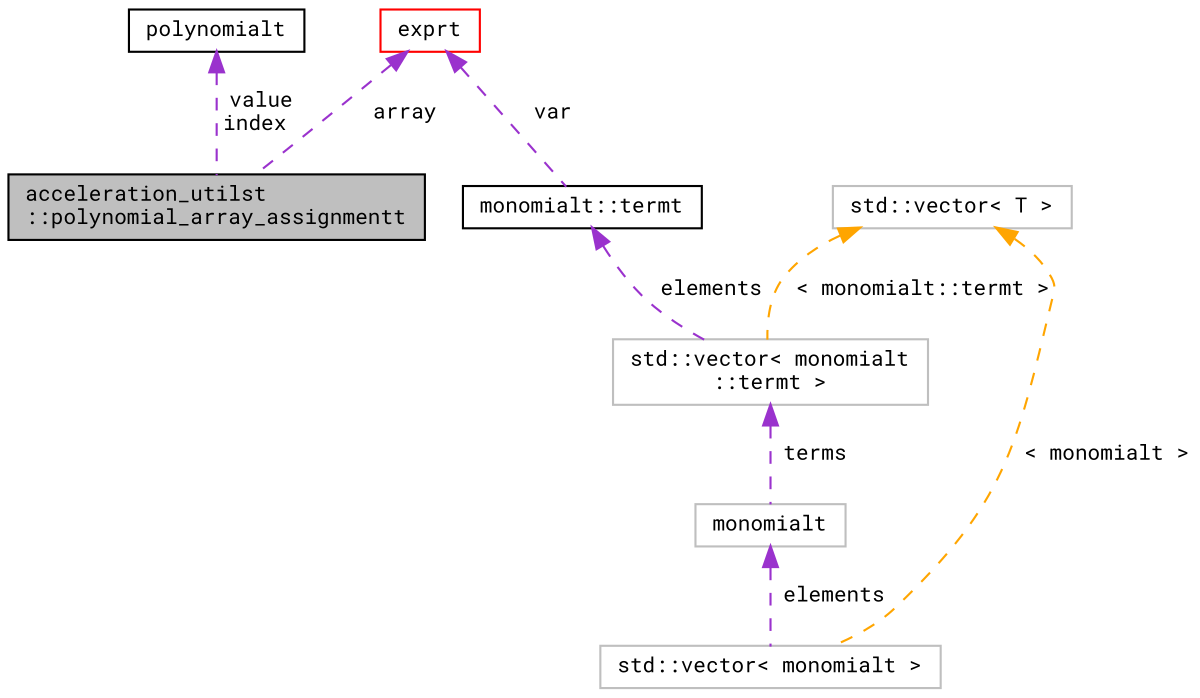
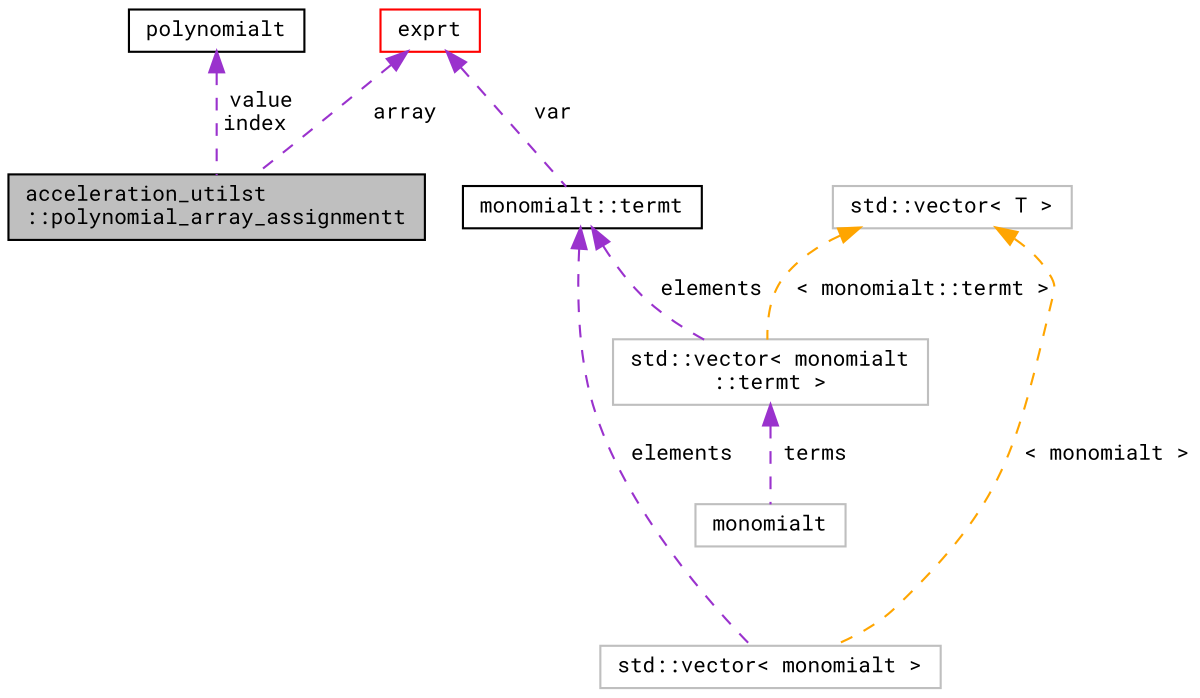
(771, 607) -> (619, 467)
